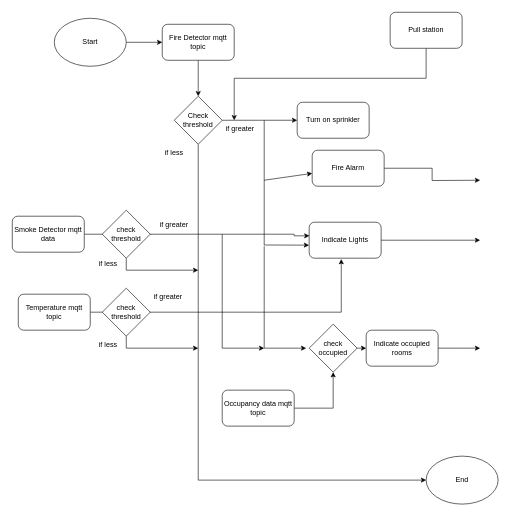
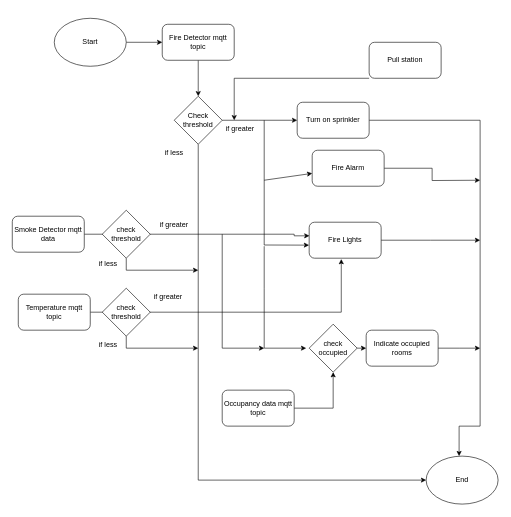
(426, 30) -> (405, 60)
none -> (479, 120)
(345, 240) -> (345, 240)
